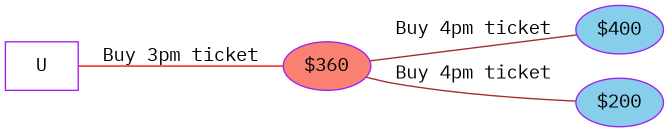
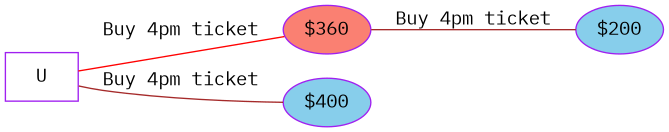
(473, 48) -> (181, 98)
(181, 56) -> (181, 30)
